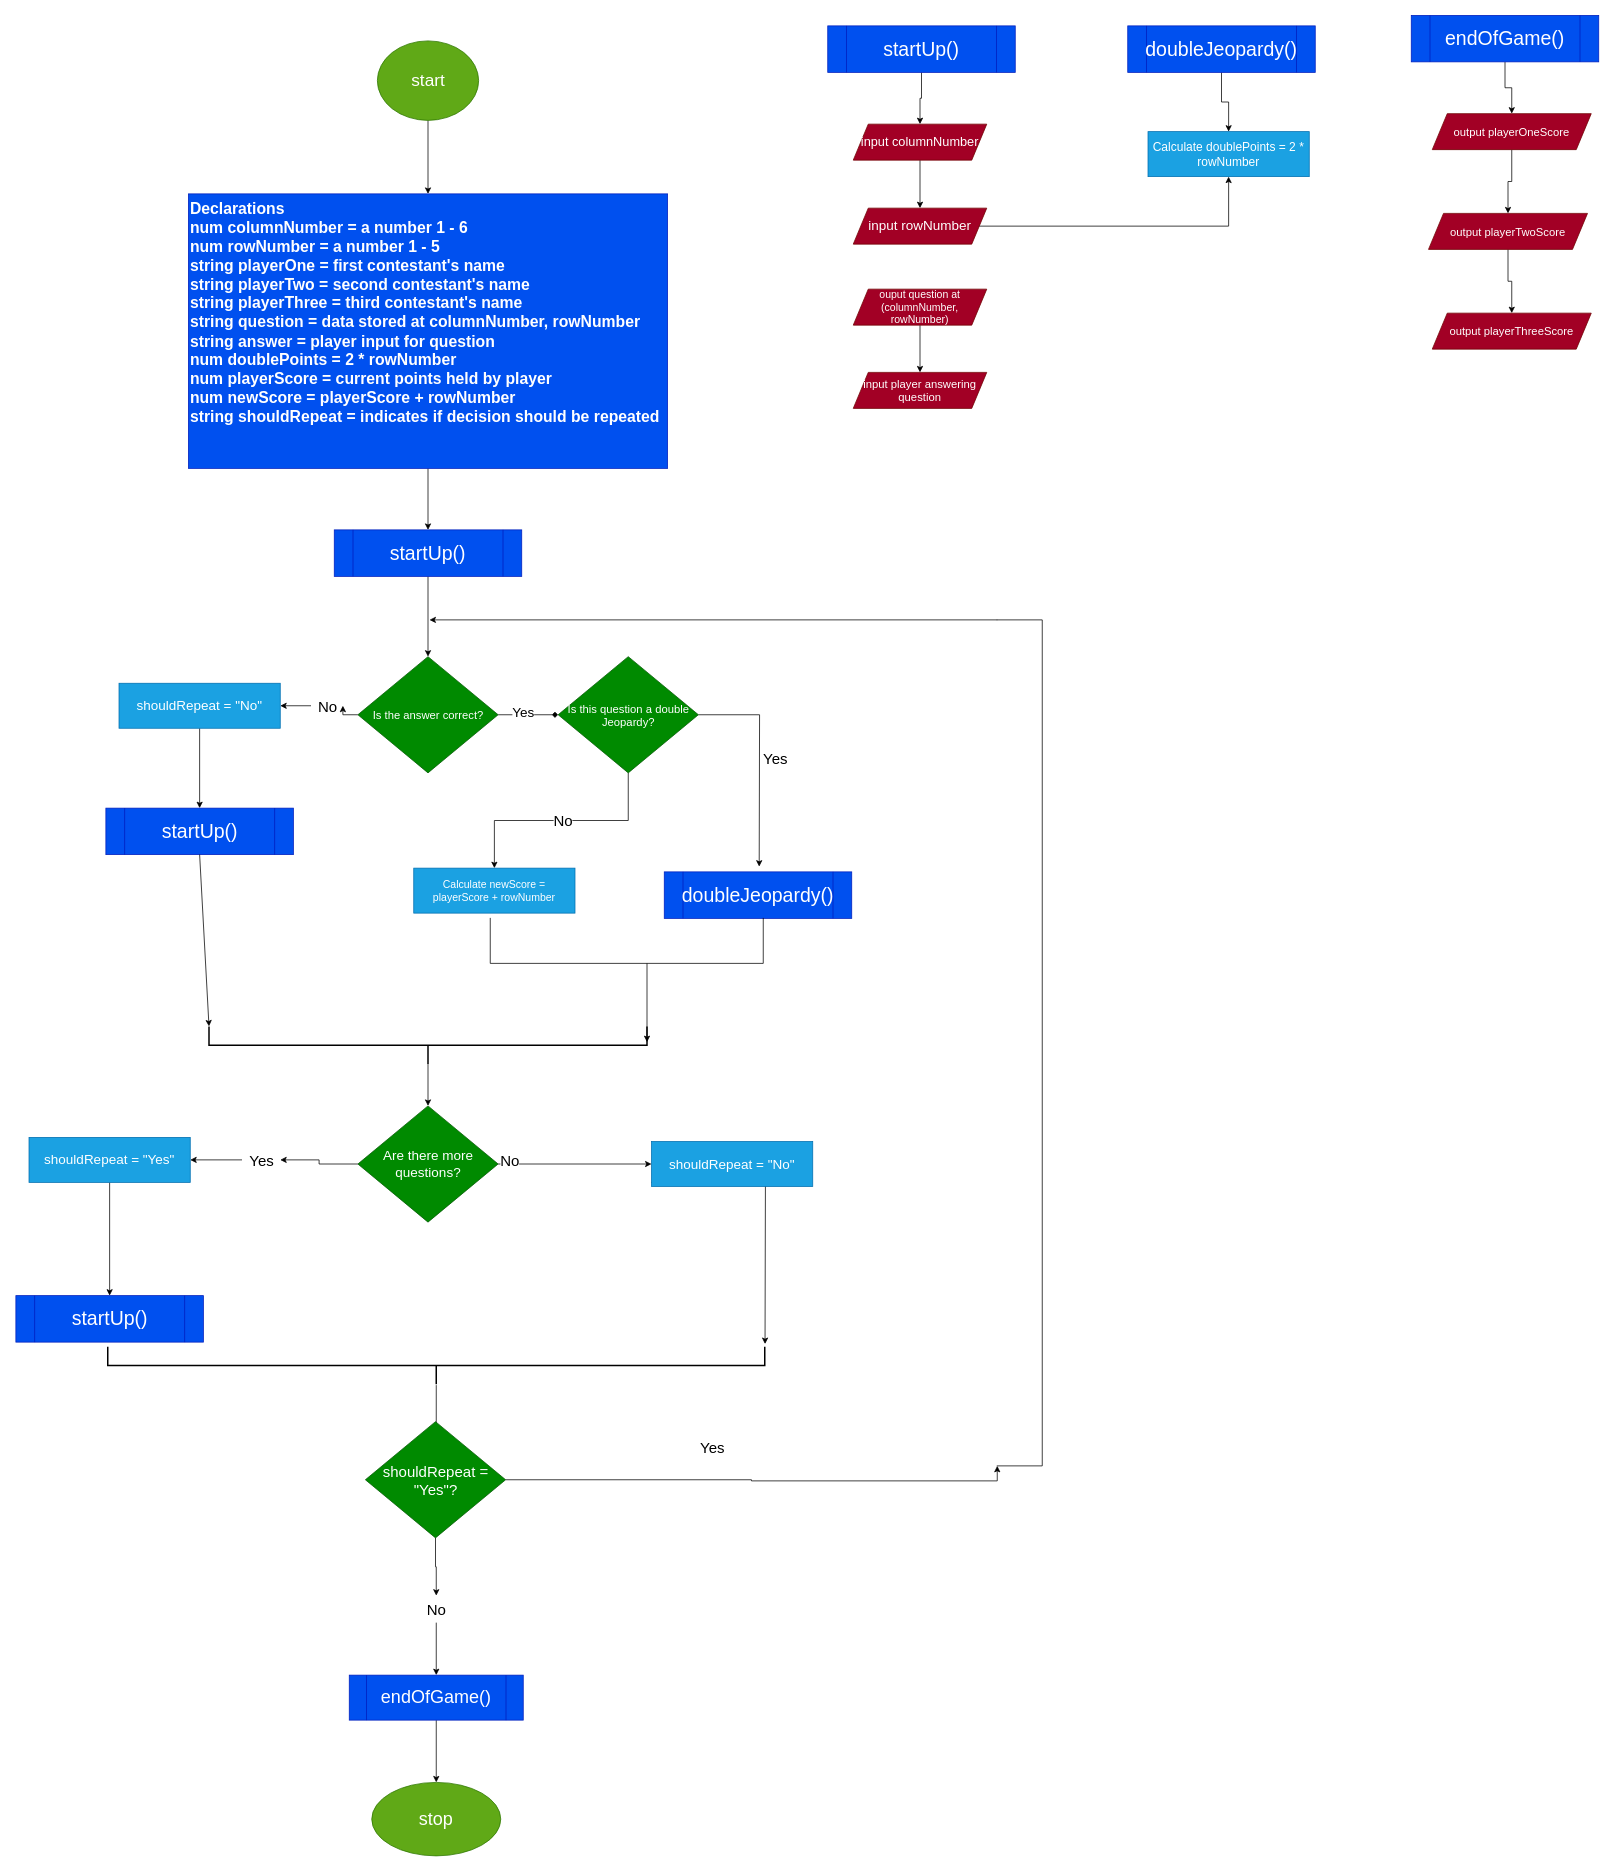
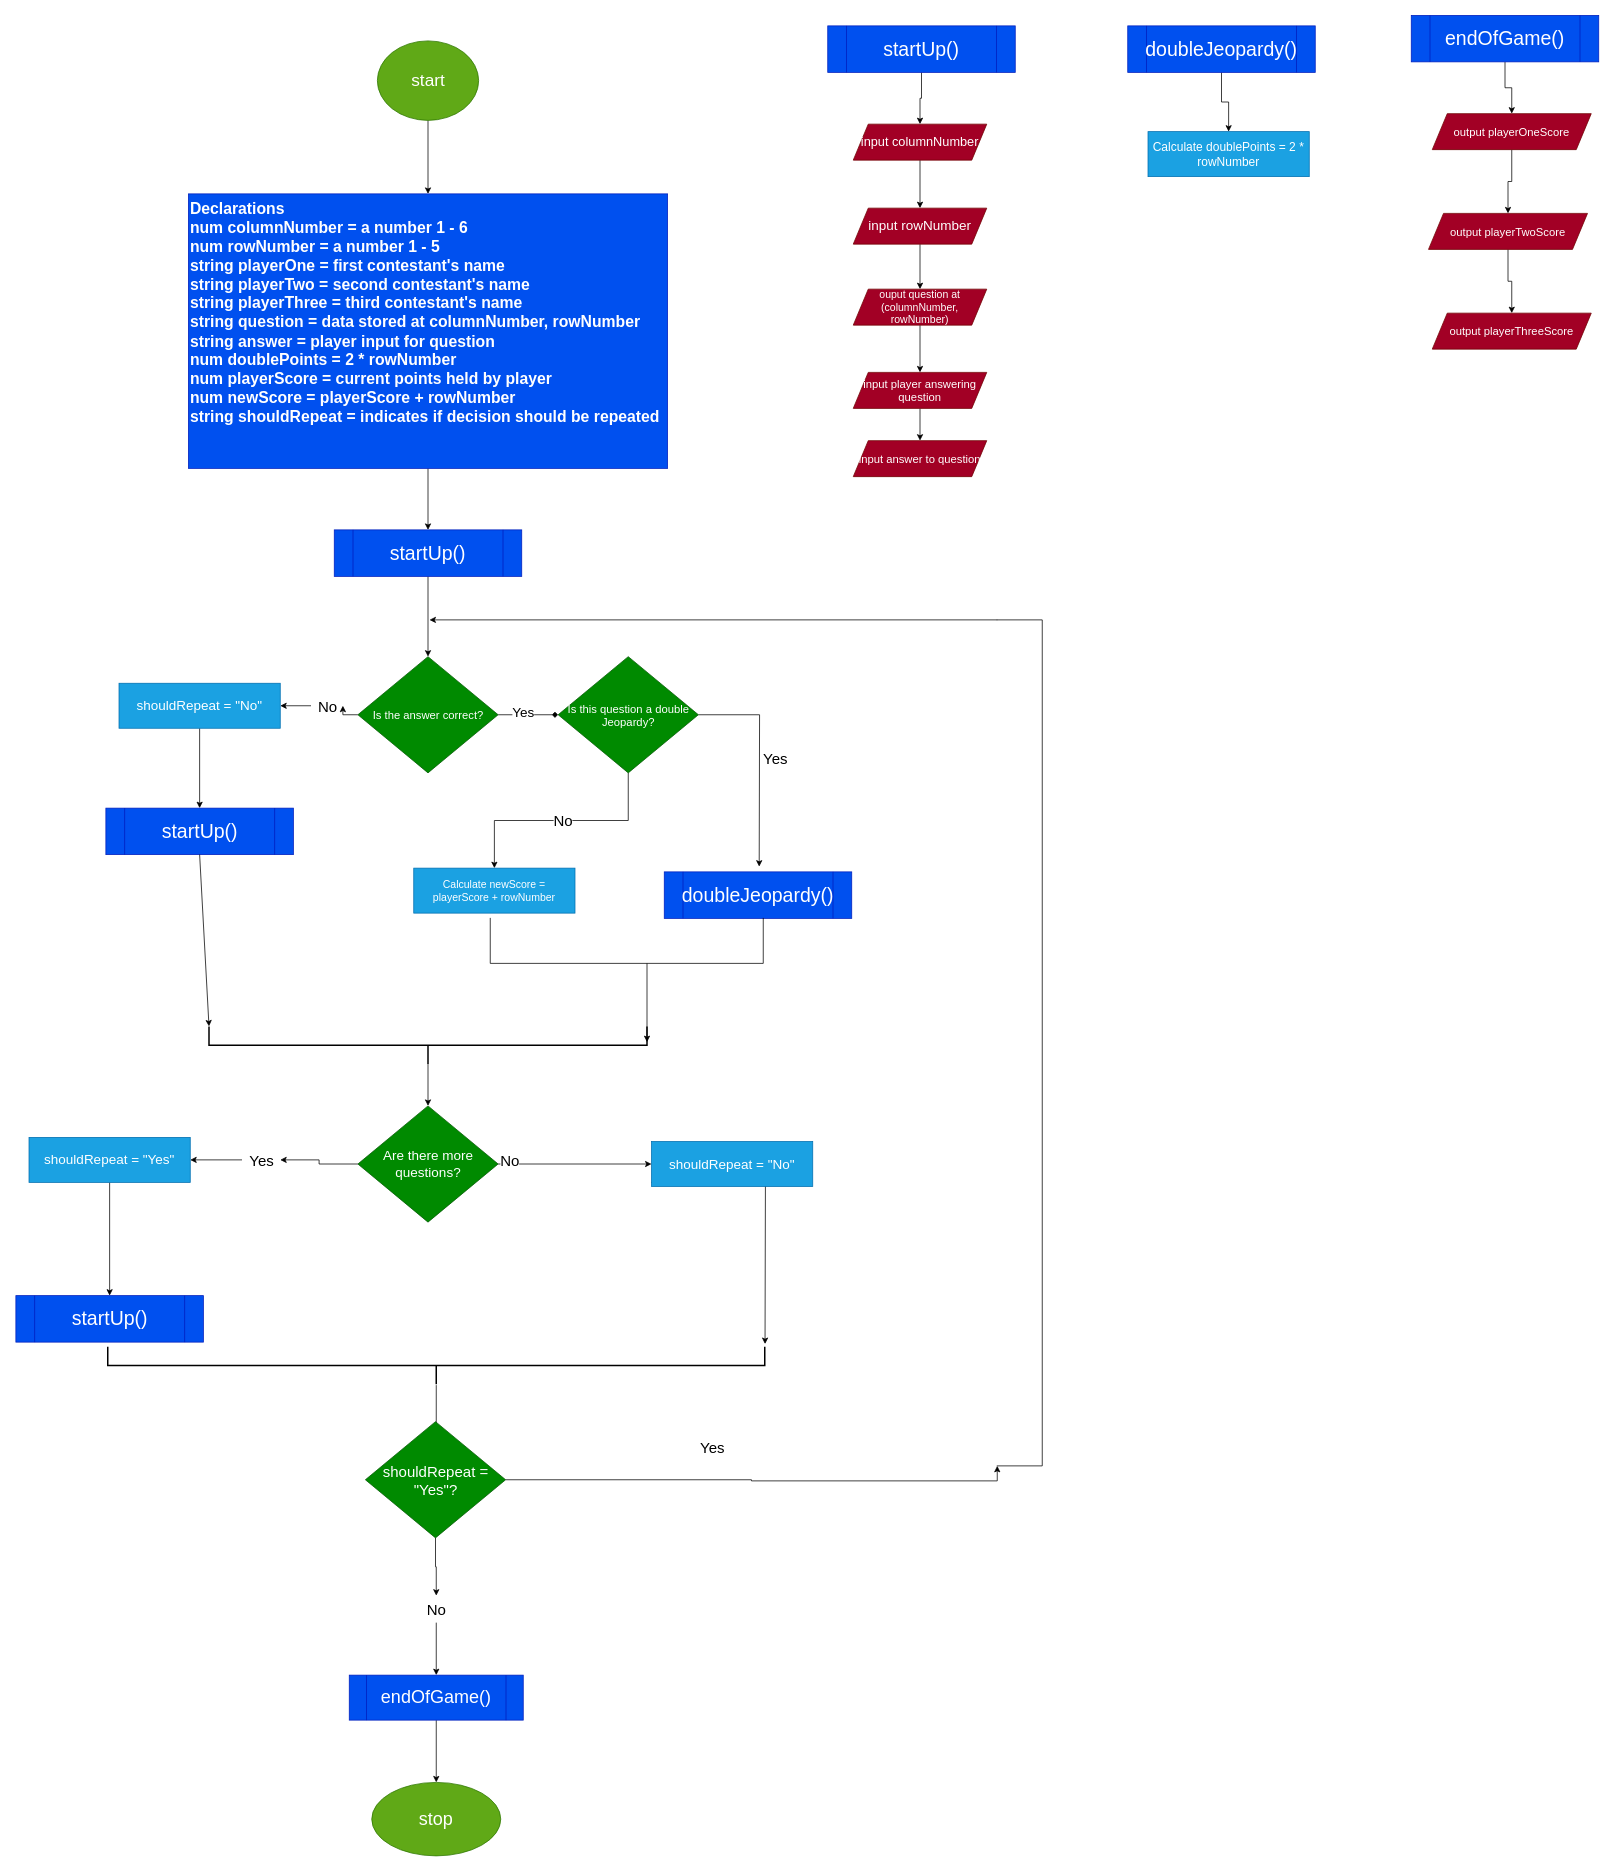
(1229, 205) -> (920, 282)
none -> (920, 434)
none -> (920, 459)
